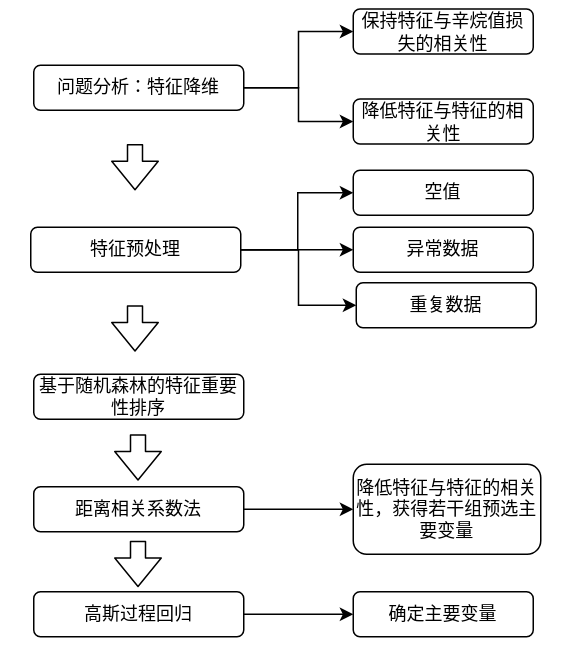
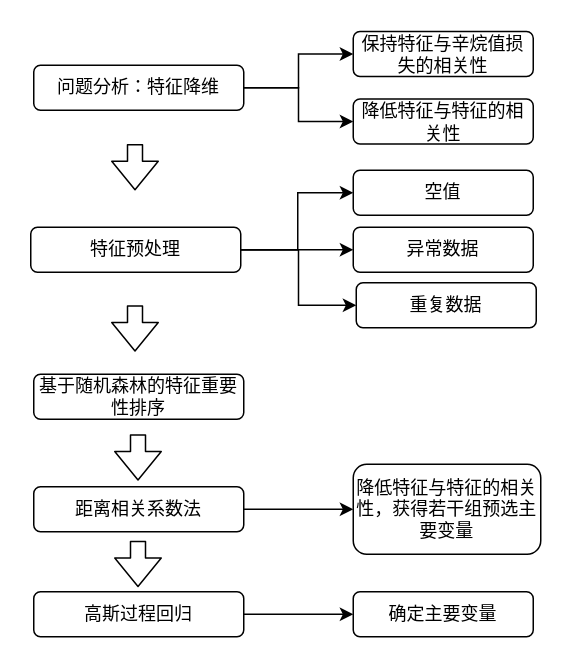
(443, 32) -> (443, 54)
